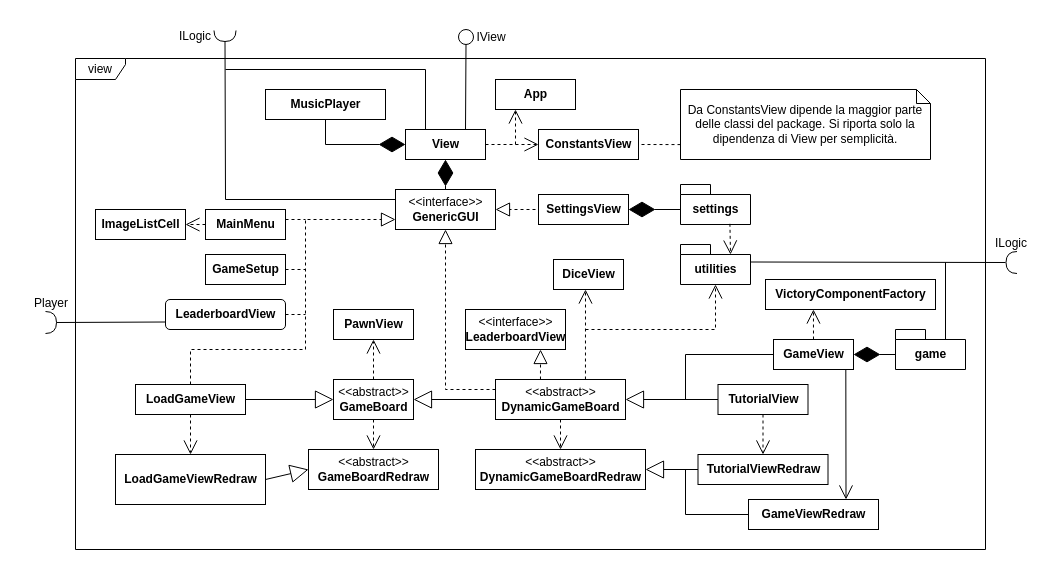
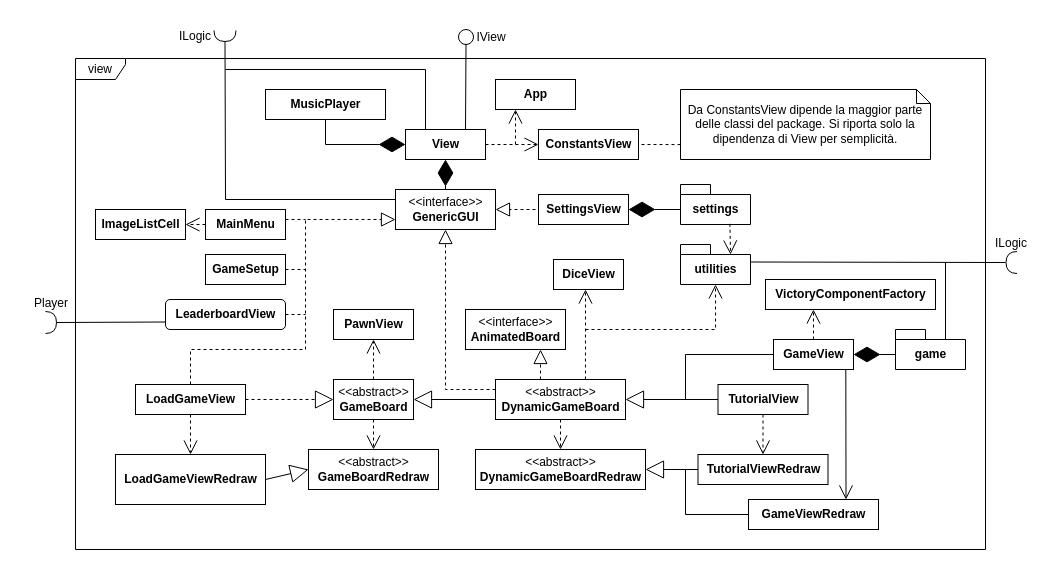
(516, 330) -> (516, 330)
(279, 400) -> (279, 400)
